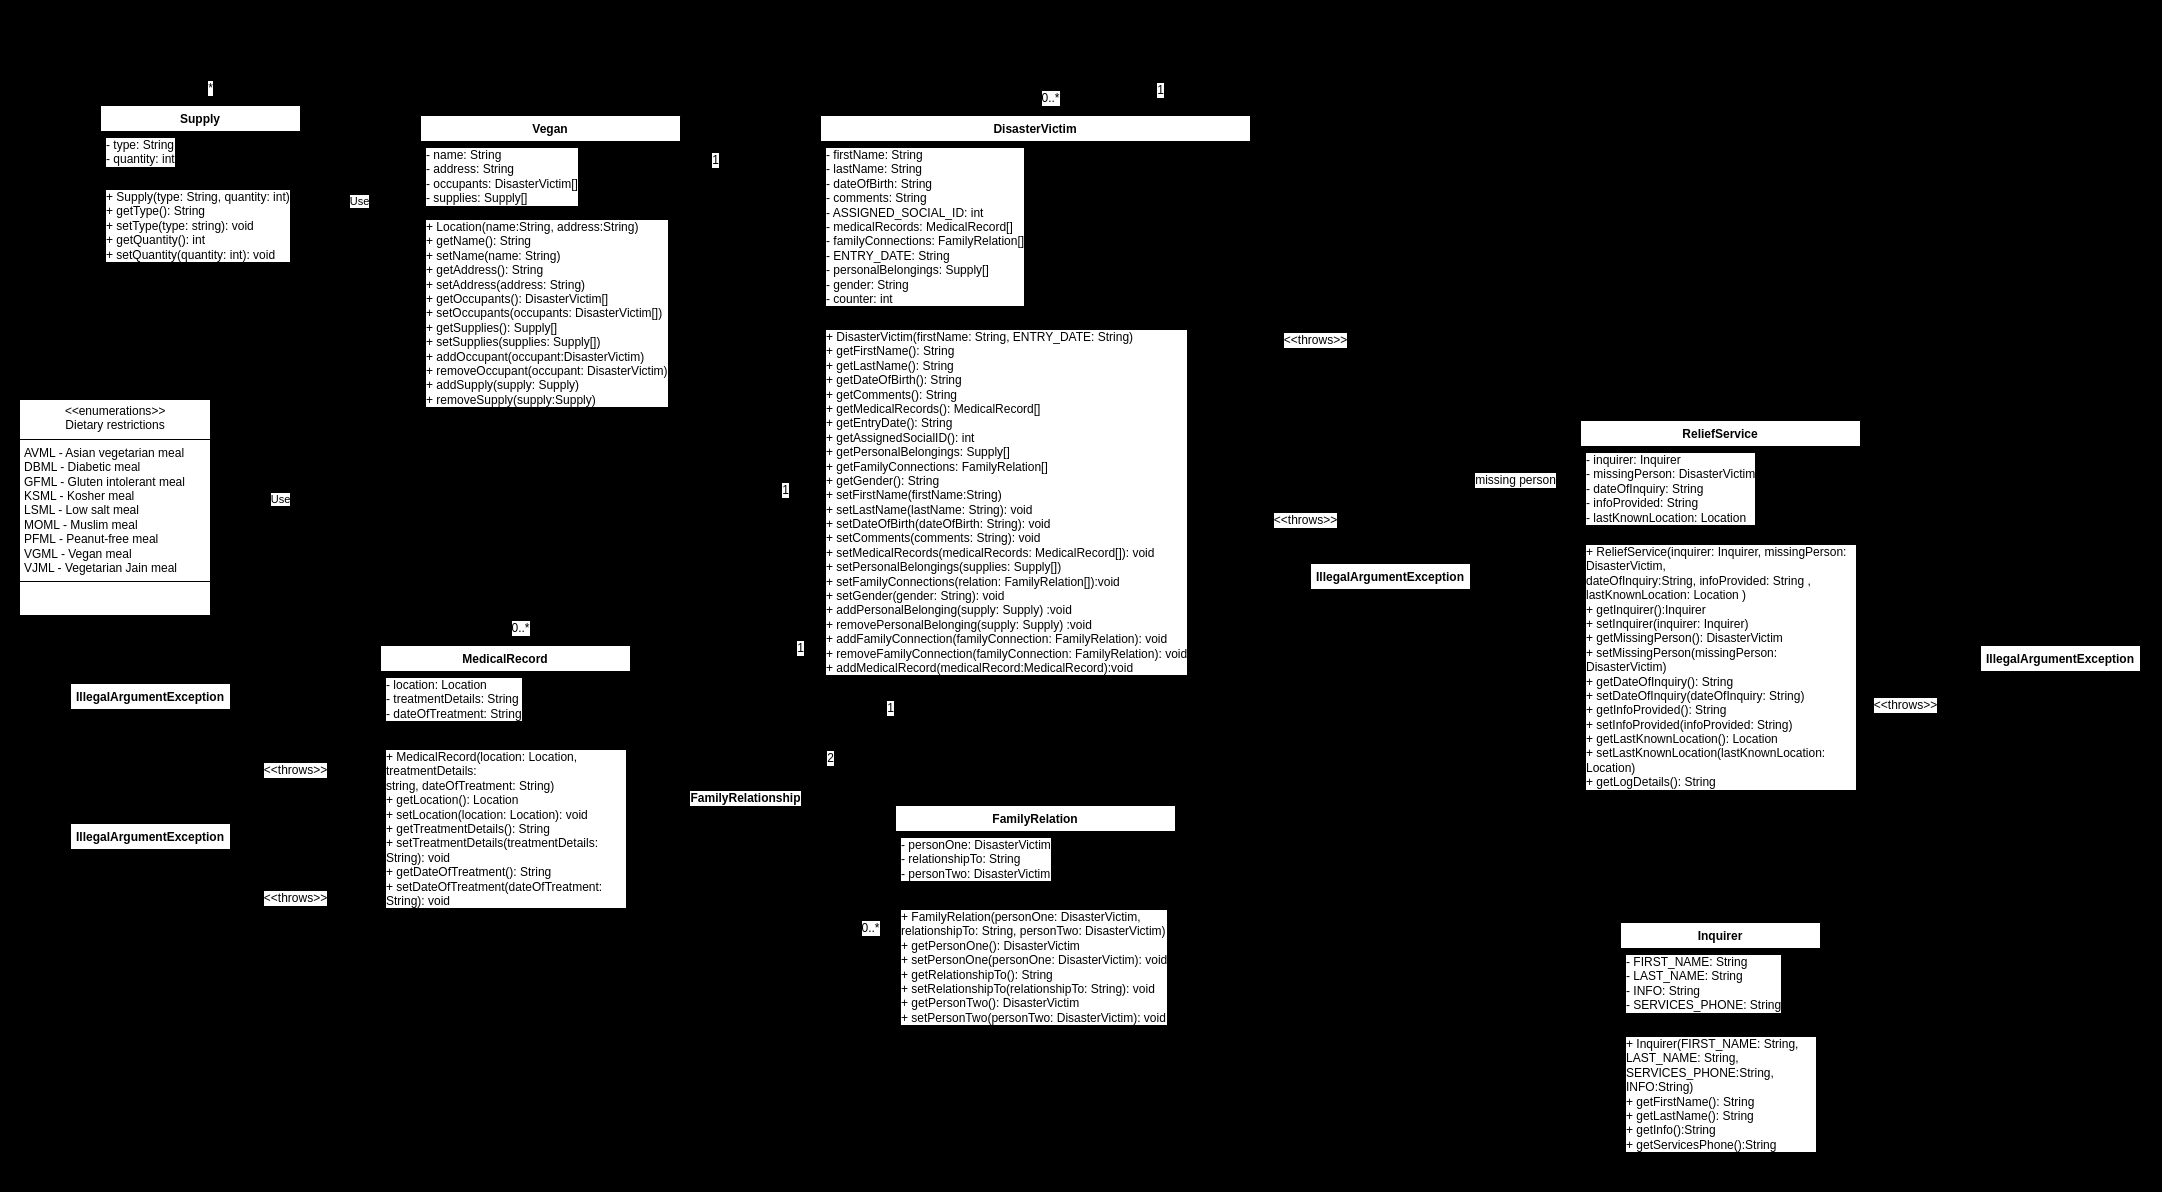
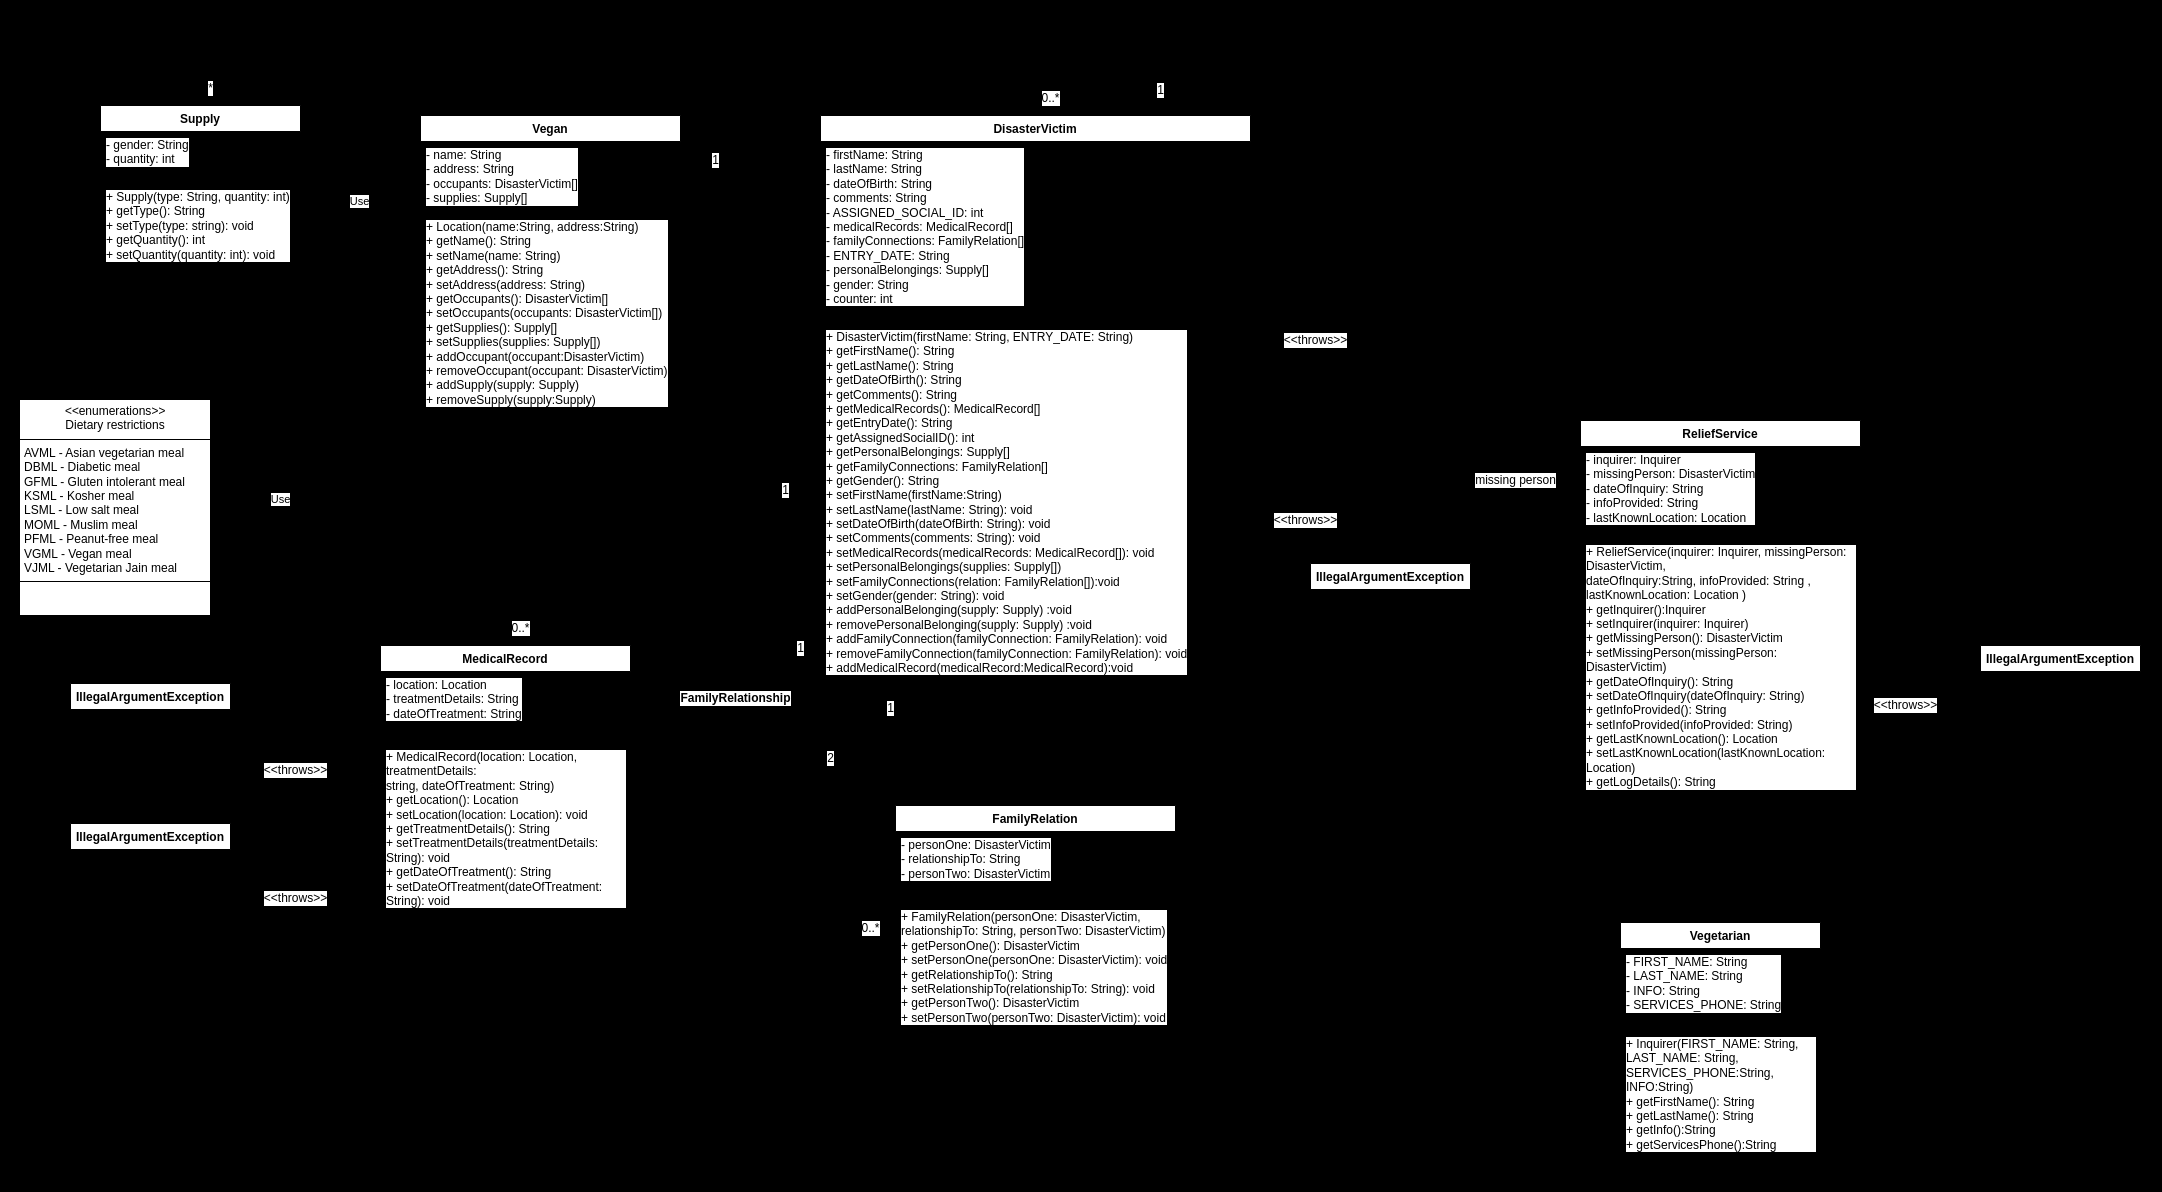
(149, 153) -> (154, 153)
(746, 799) -> (736, 699)
(1721, 937) -> (1721, 937)
